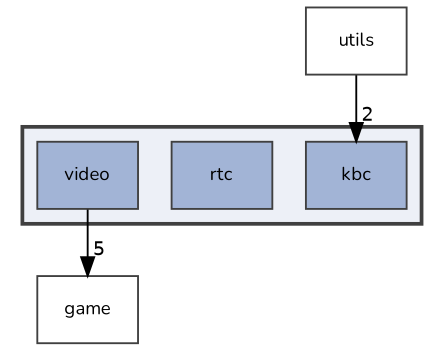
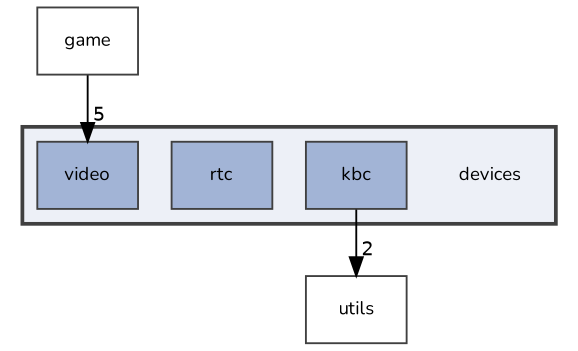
(356, 99) -> (356, 236)
none -> (491, 175)
(88, 236) -> (88, 99)
